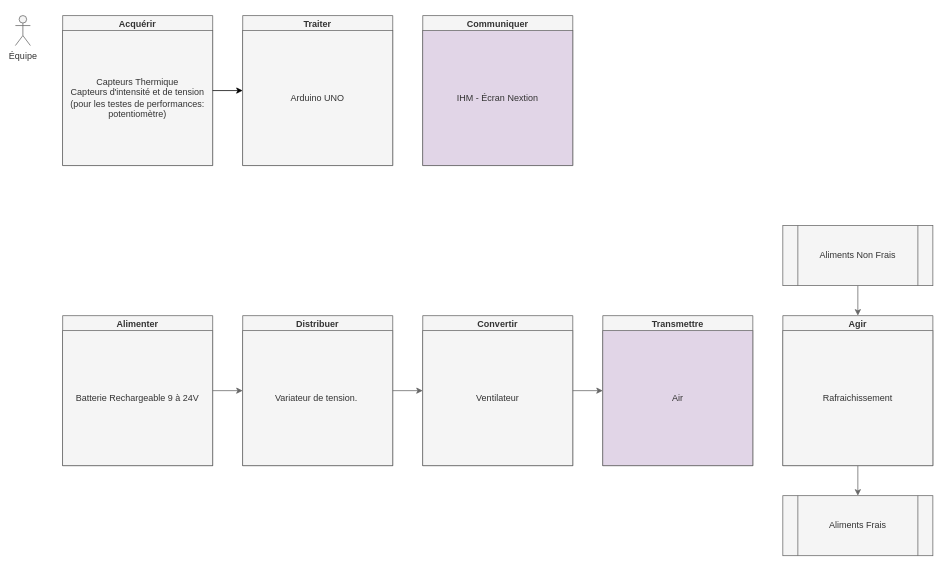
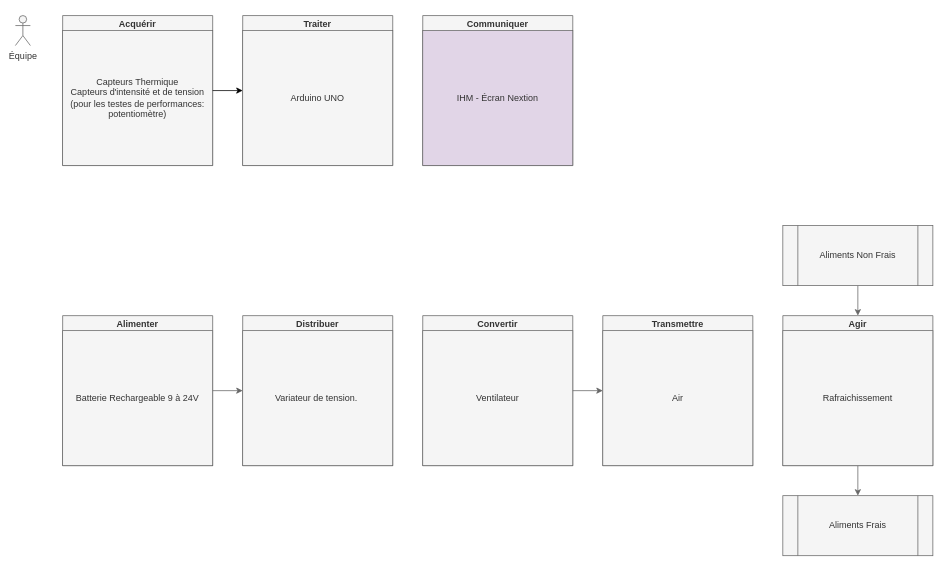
(406, 390) -> none
(678, 398) -> (678, 398)
